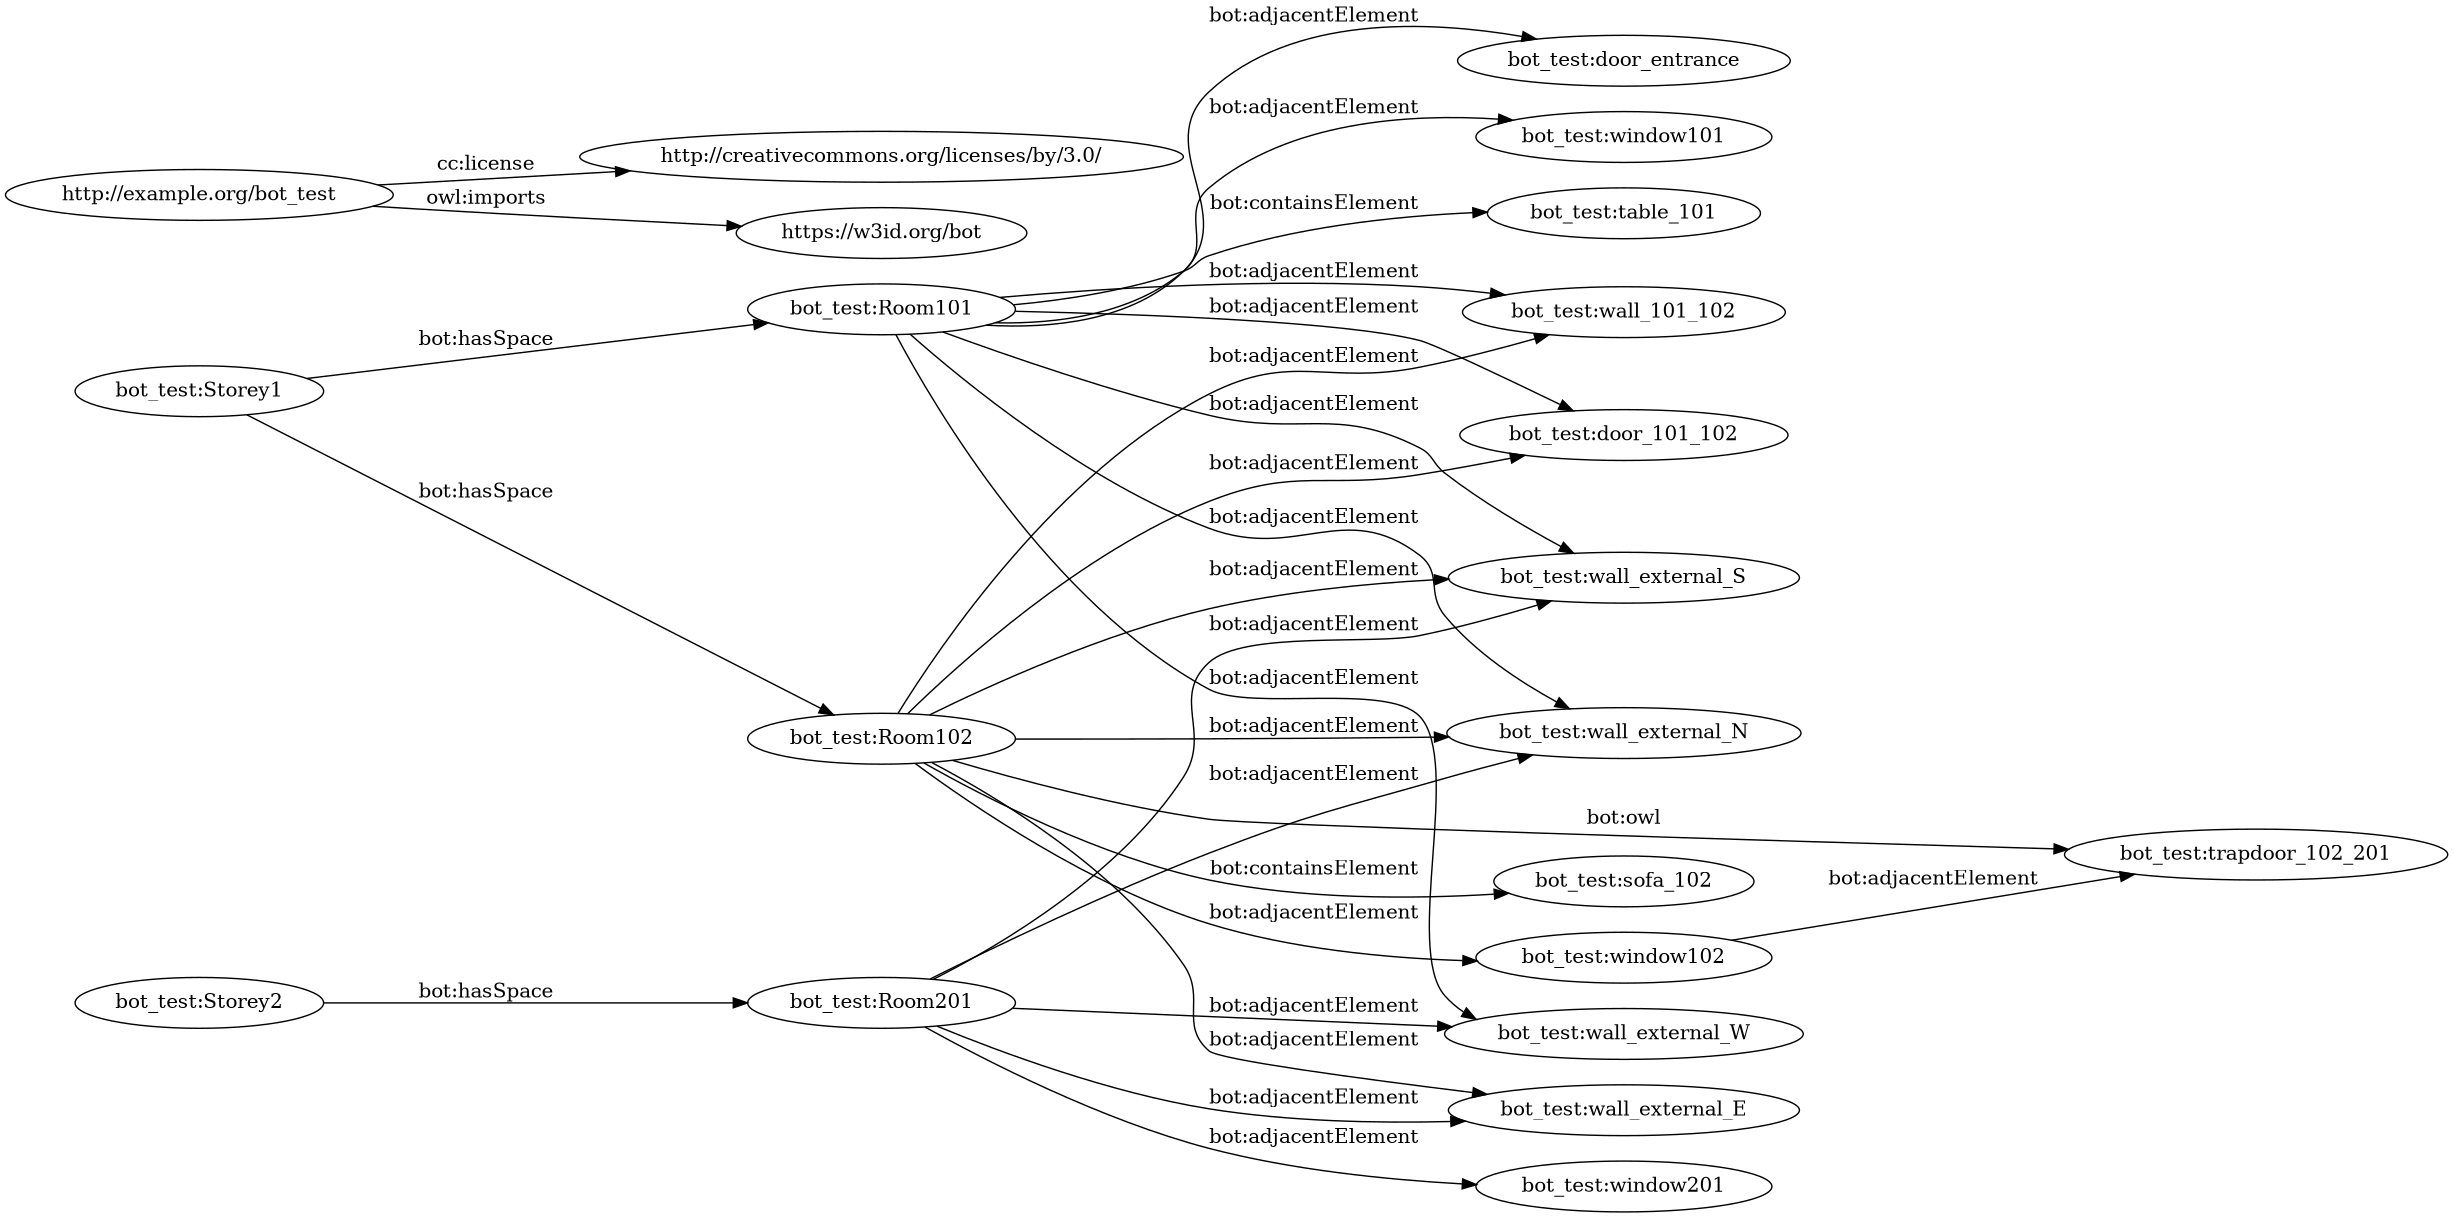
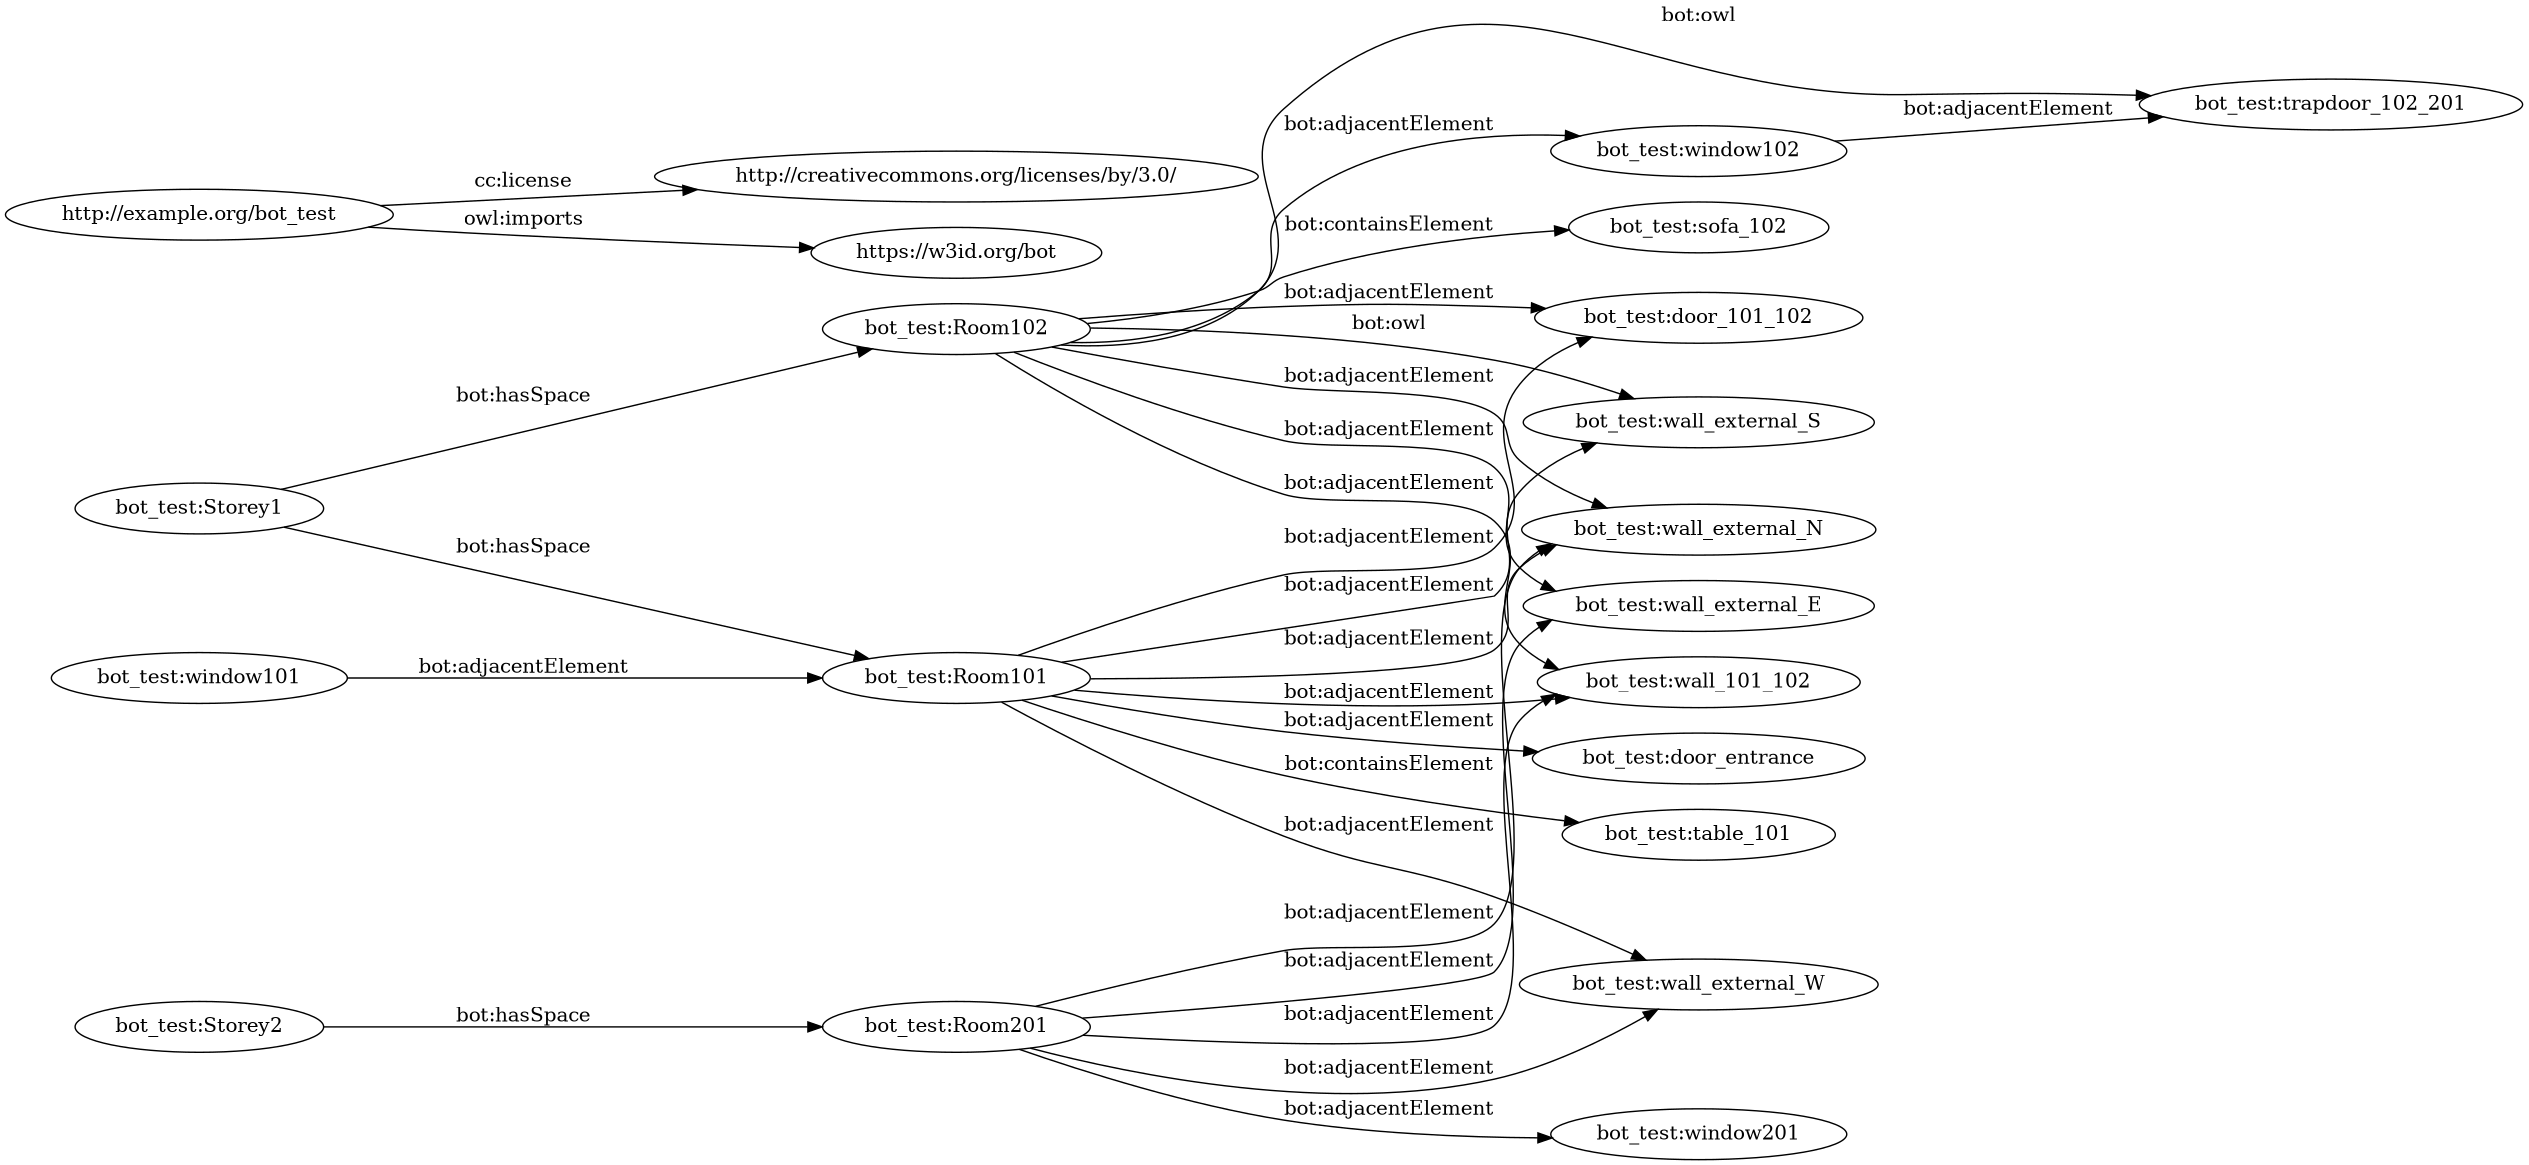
(1215, 184) -> (578, 678)
(1314, 570) -> (1389, 324)
(1192, 713) -> (1461, 1036)
